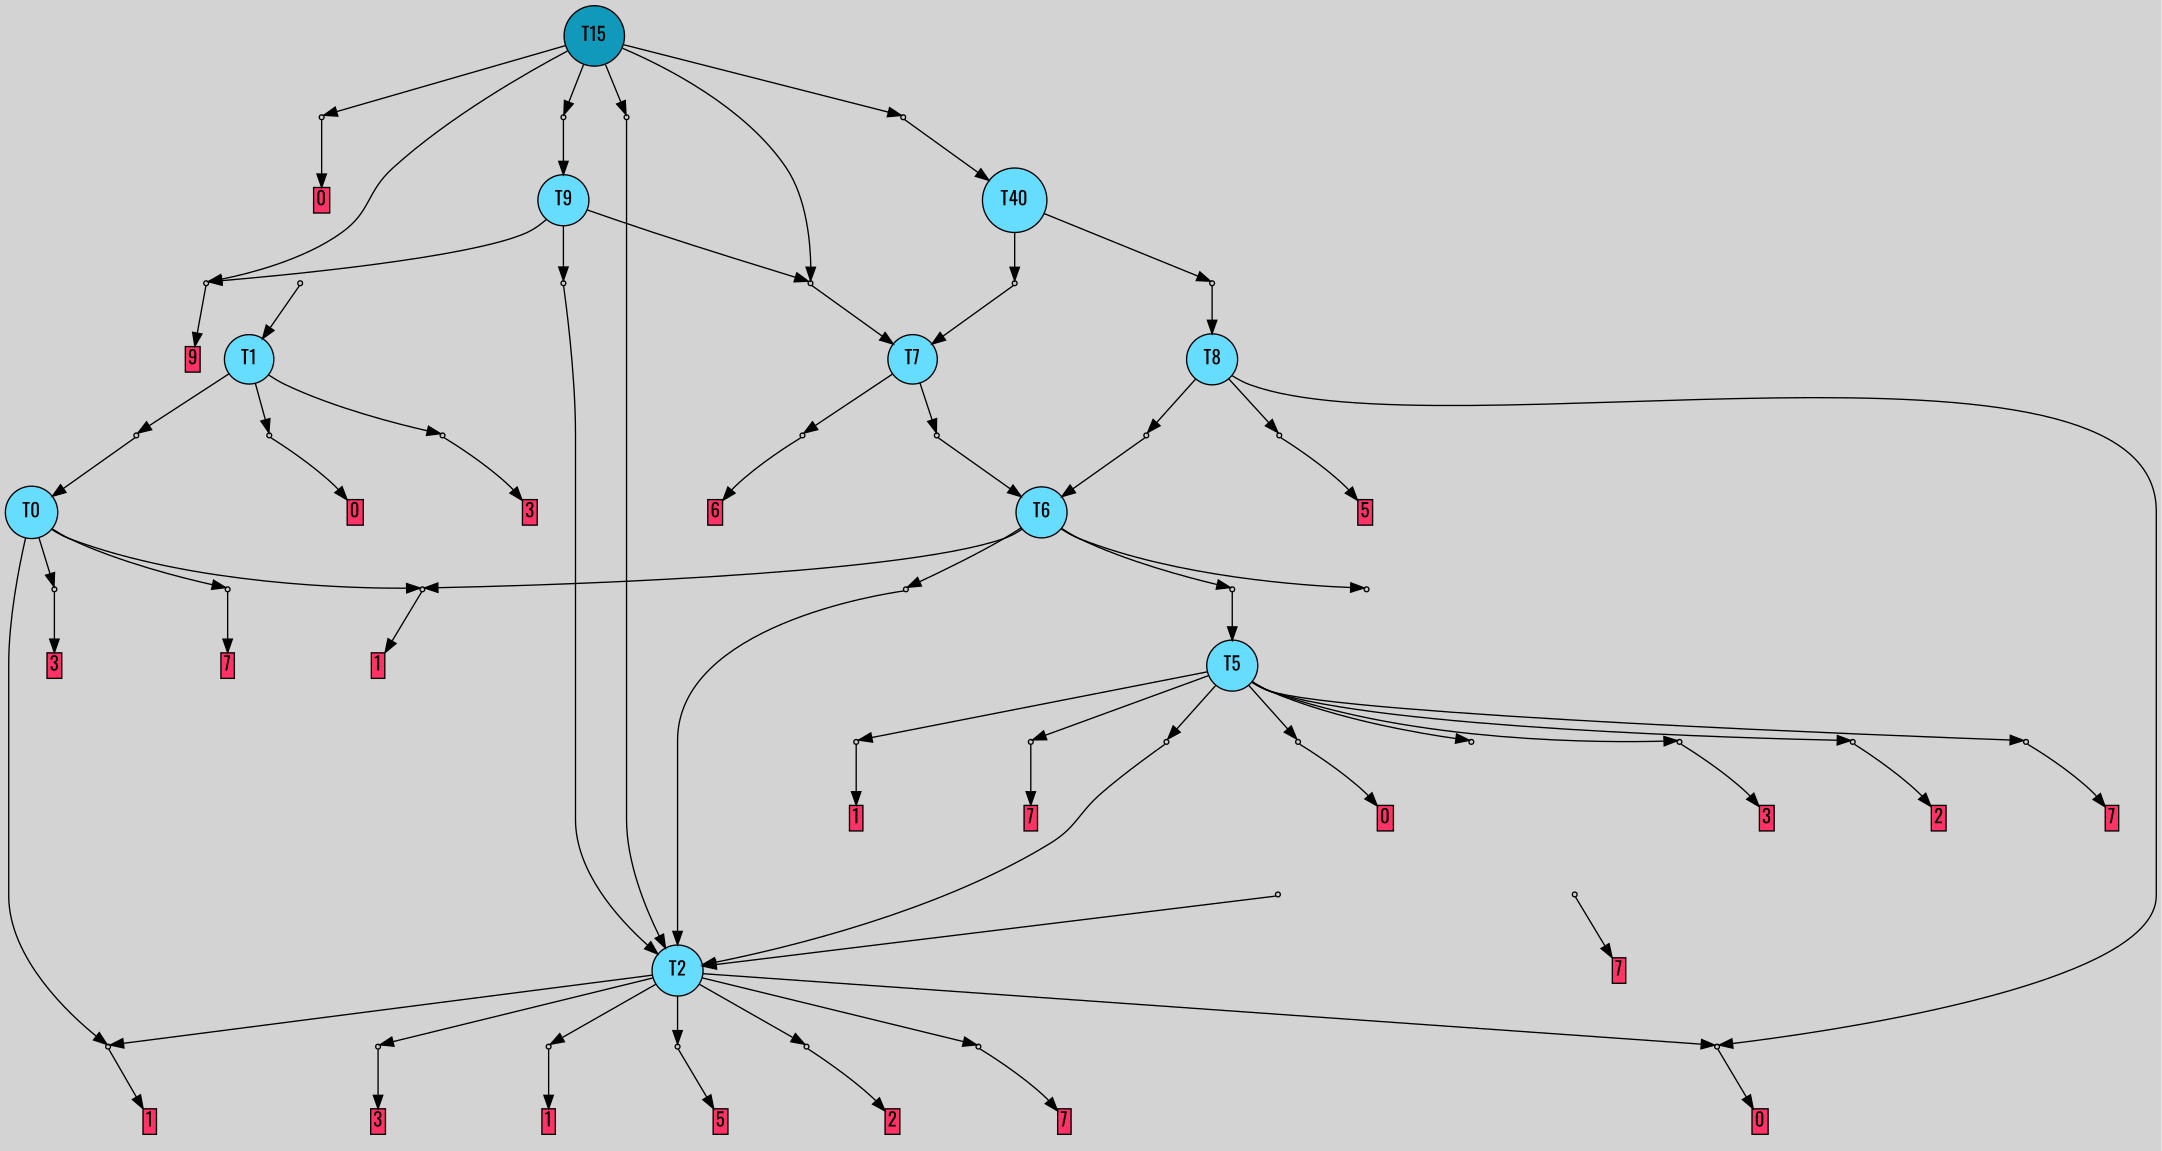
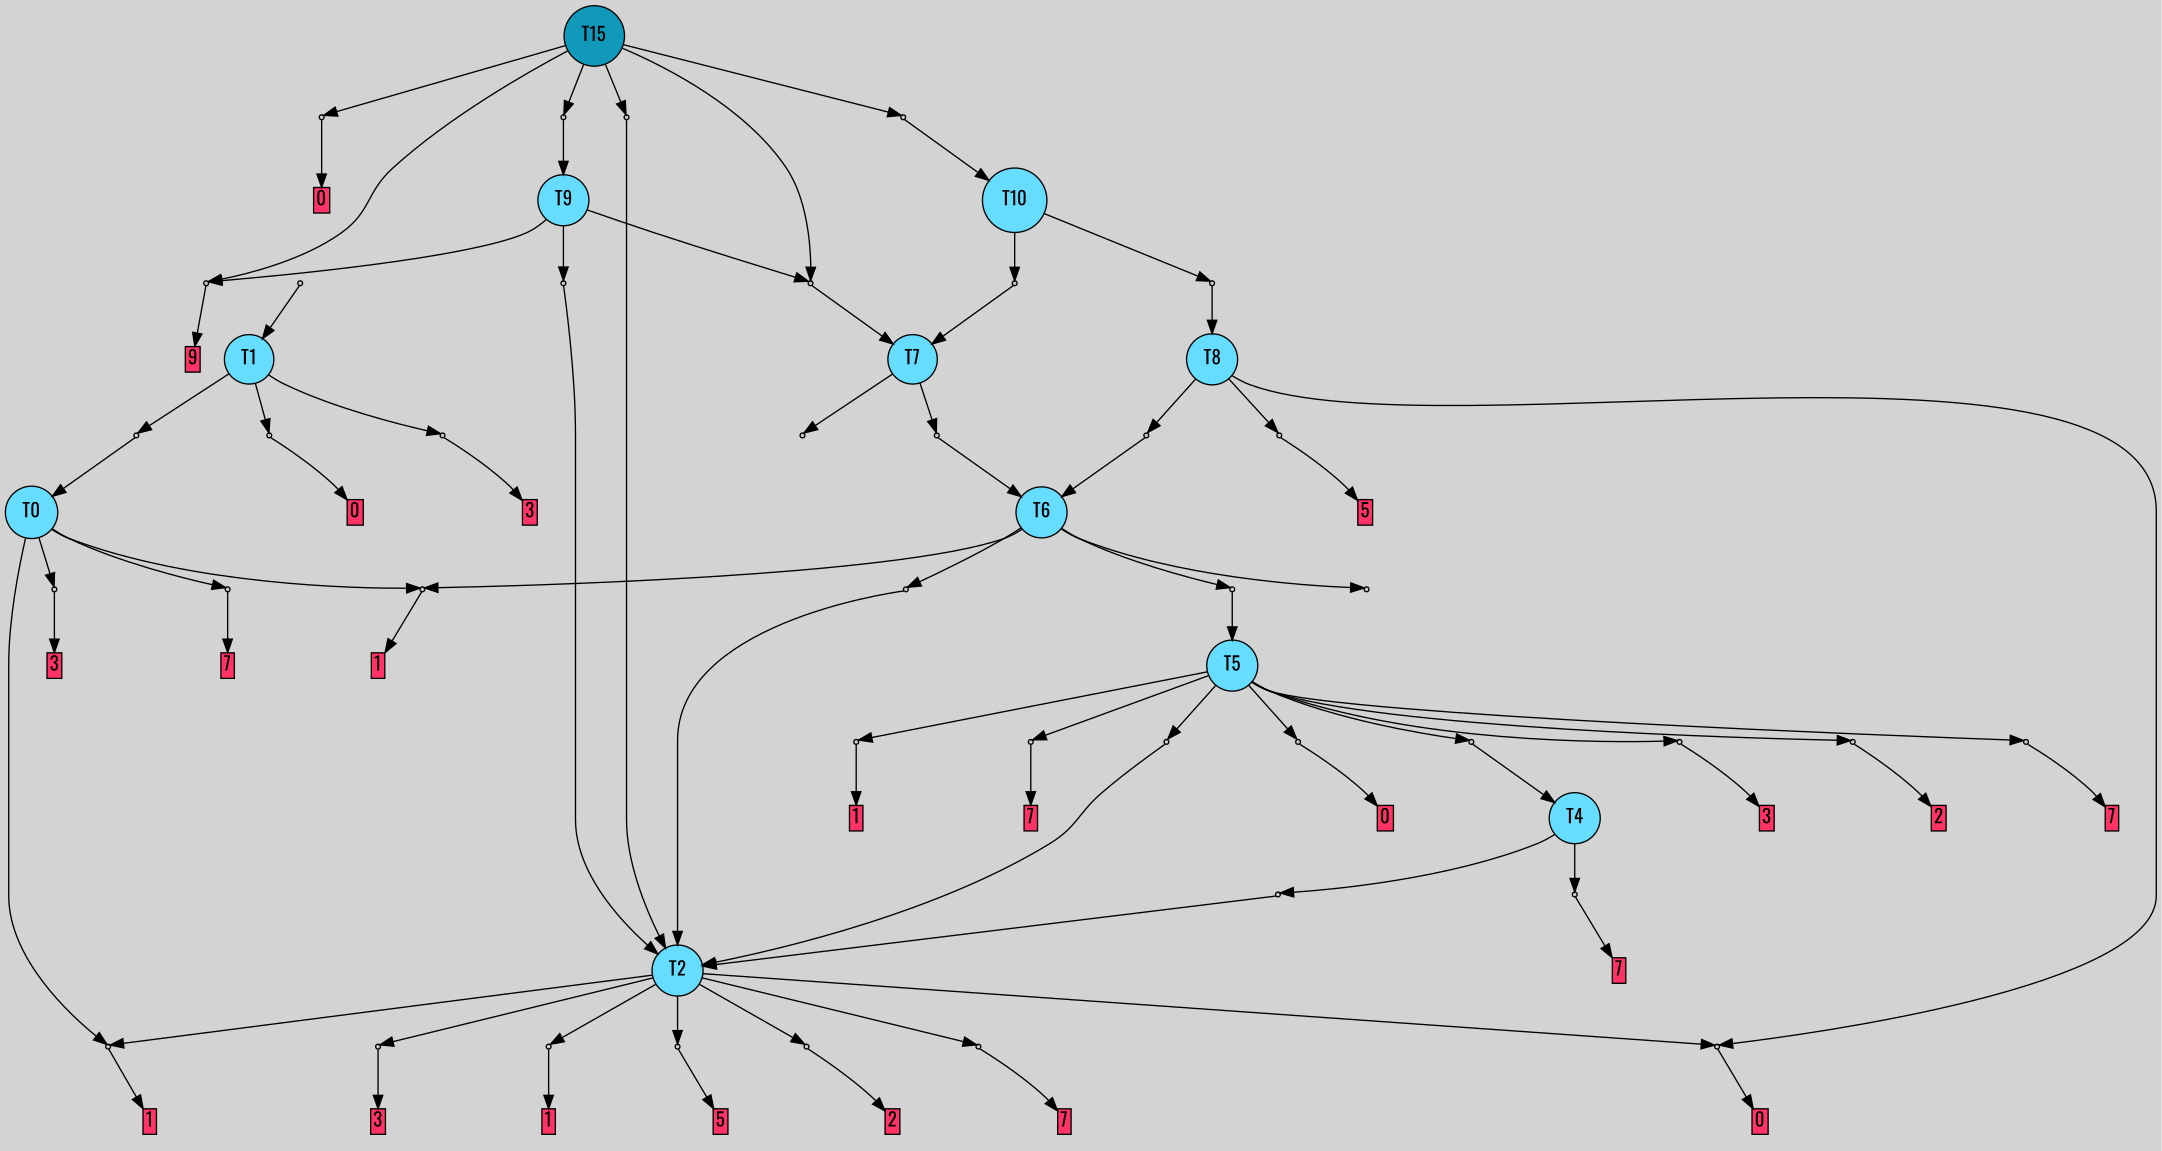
(1015, 200) -> (1015, 200)
(715, 512) -> none
none -> (1575, 818)
